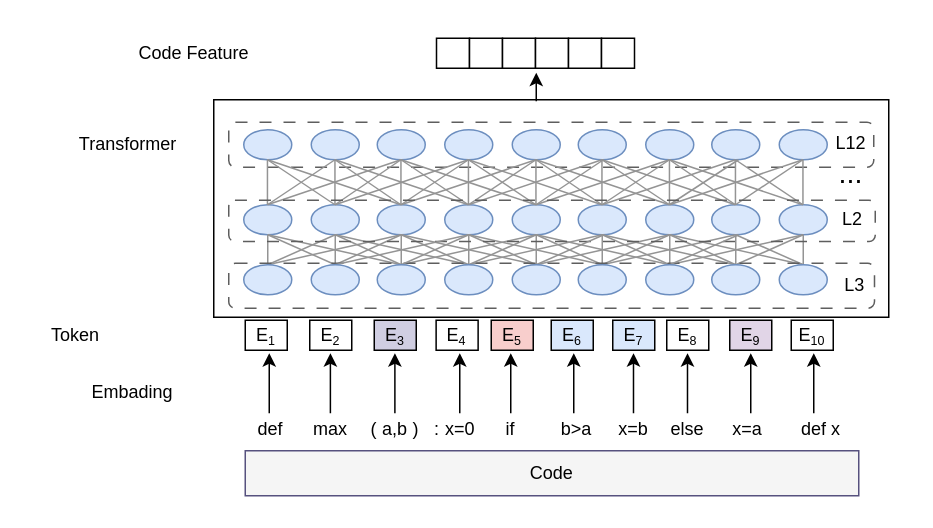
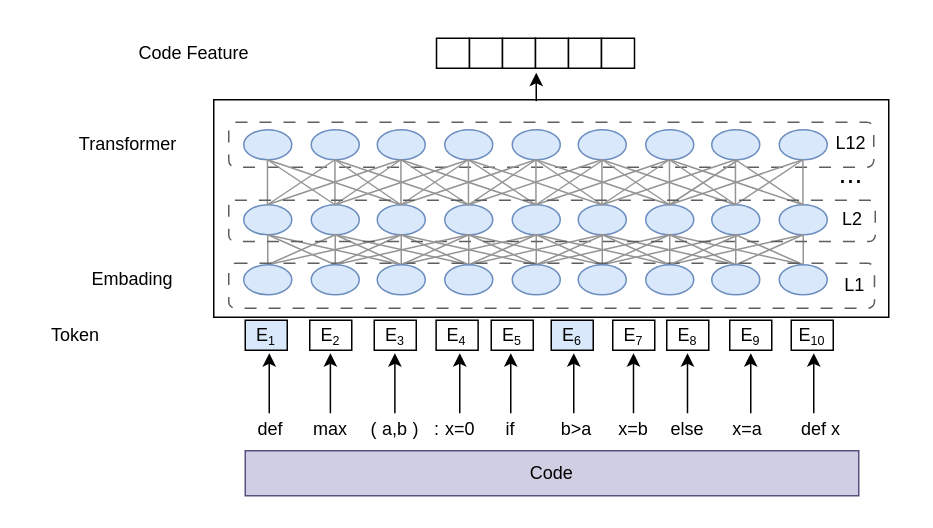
(855, 286) -> (855, 286)
(266, 335) -> (266, 335)
(395, 335) -> (395, 335)
(512, 335) -> (512, 335)
(634, 335) -> (634, 335)
(751, 335) -> (751, 335)
(133, 392) -> (133, 280)
(552, 473) -> (552, 473)
